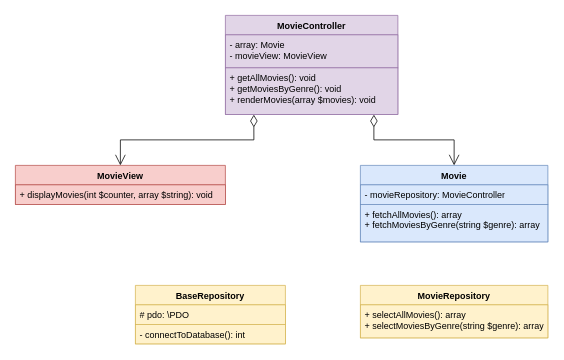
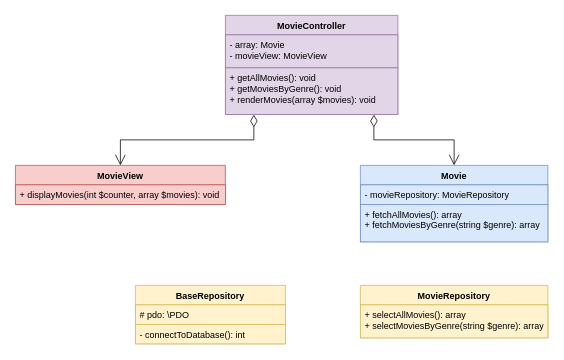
(441, 196) -> (442, 196)
(121, 201) -> (121, 201)
